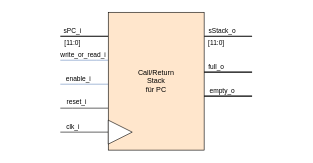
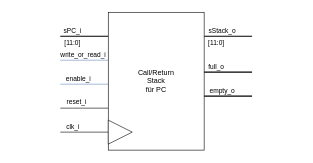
(156, 81) -> (156, 81)
